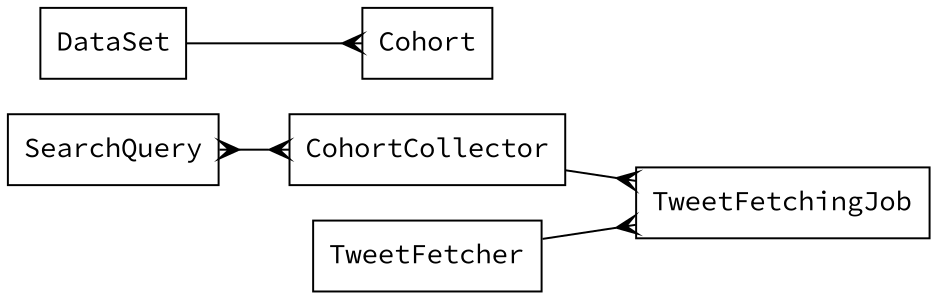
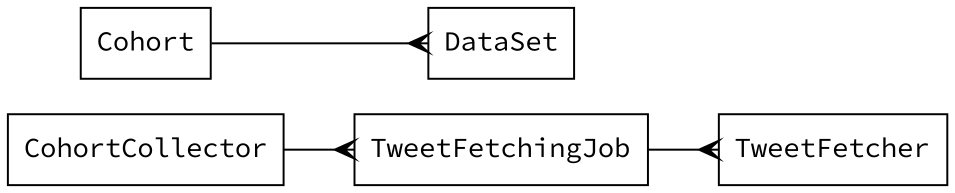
(264, 43) -> (310, 43)
(113, 150) -> none
(579, 233) -> (673, 150)
